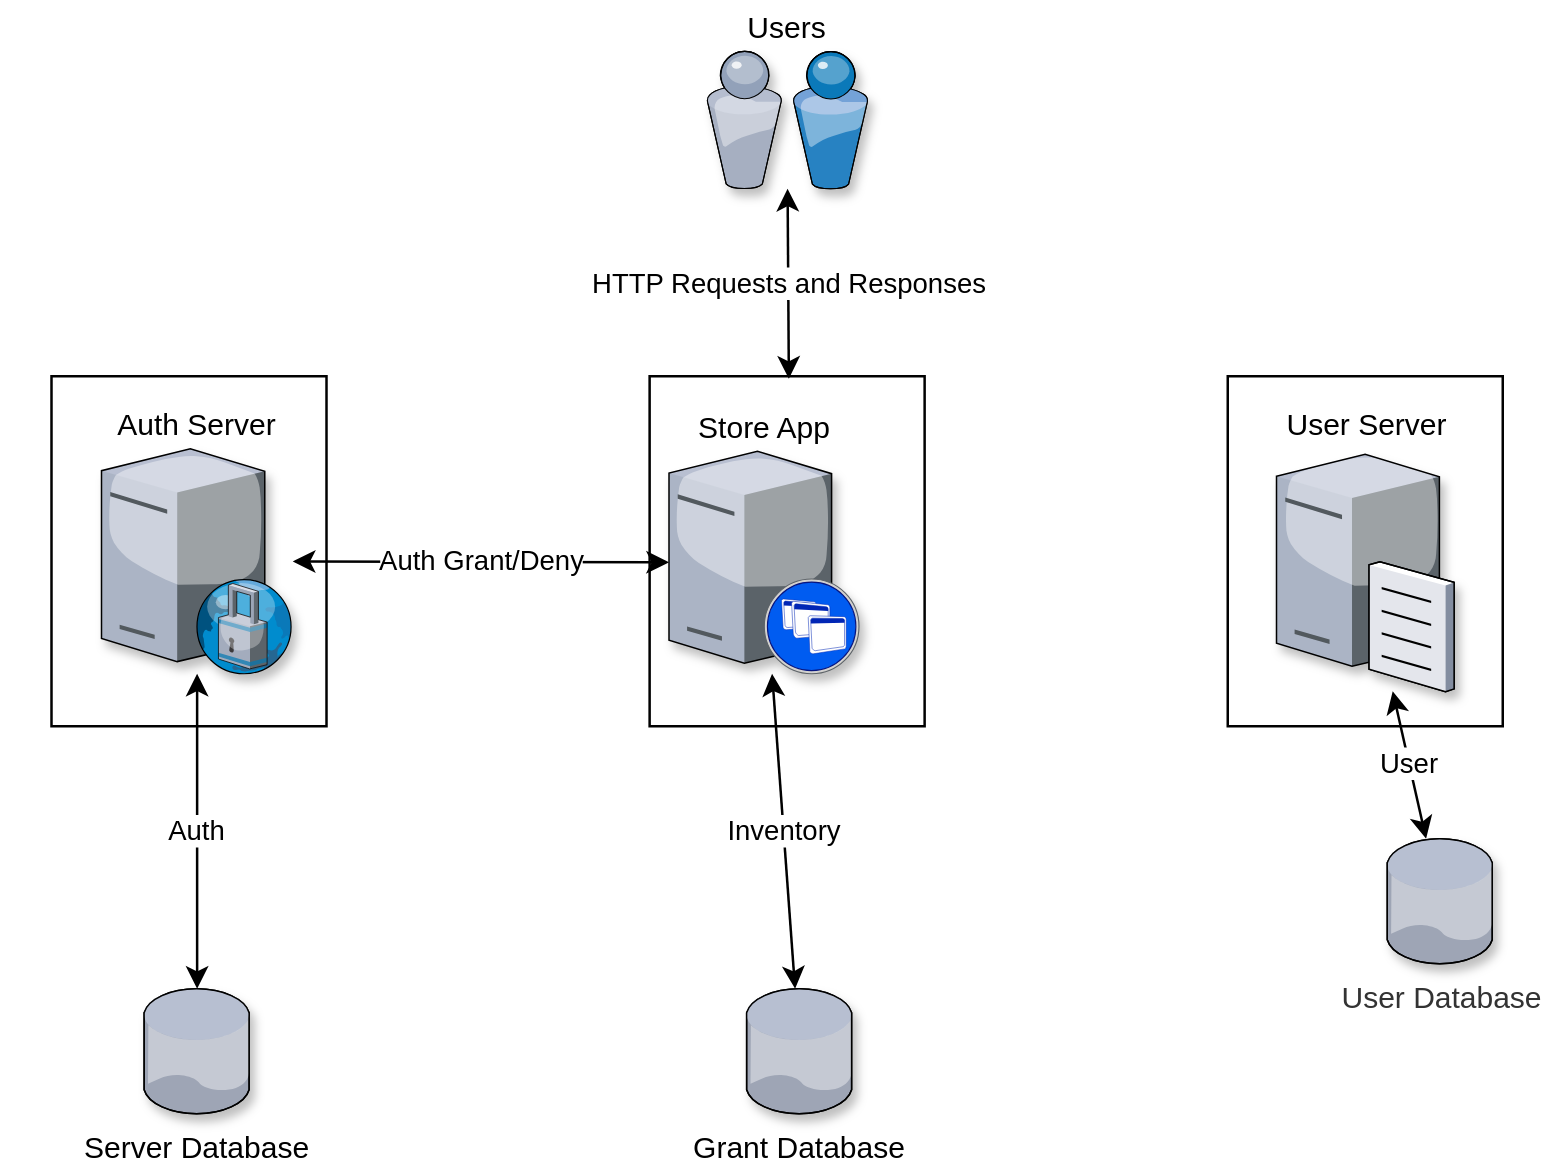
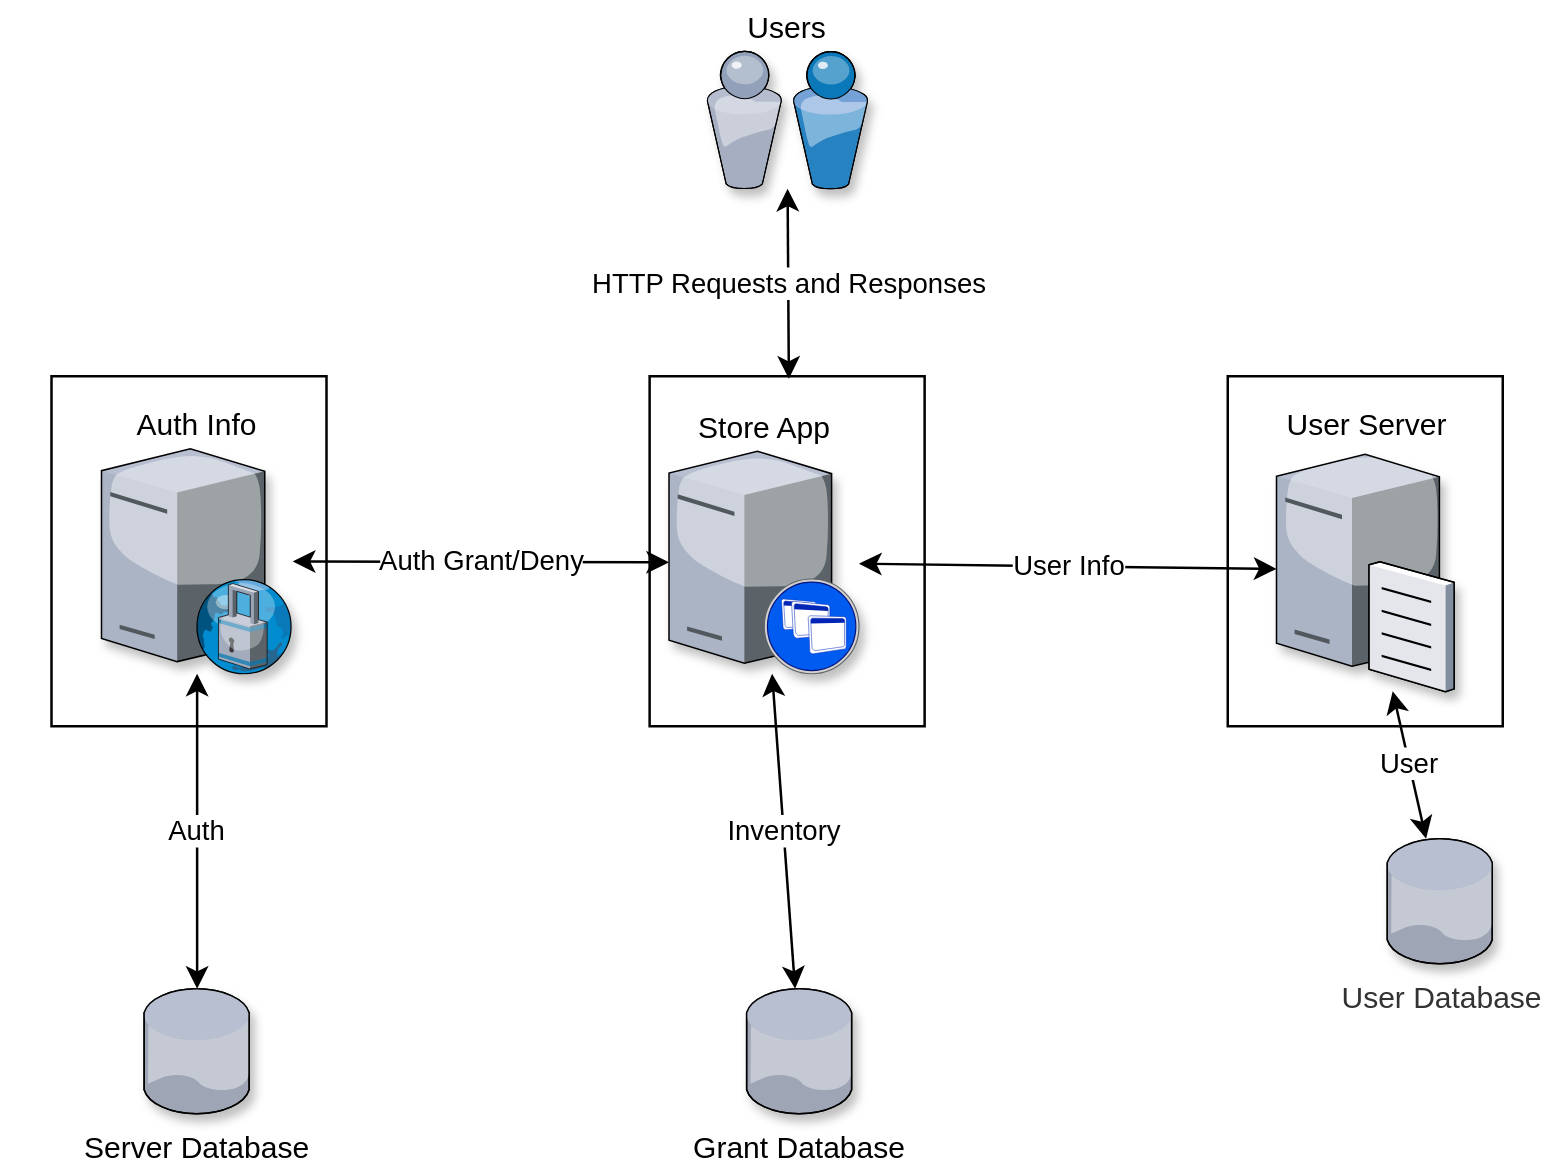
(198, 423) -> (198, 423)
none -> (971, 565)
